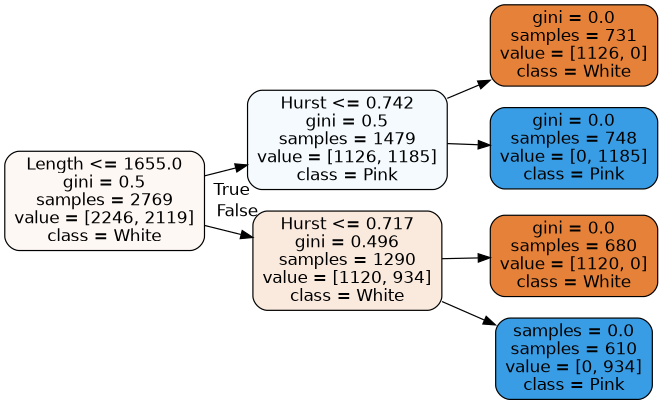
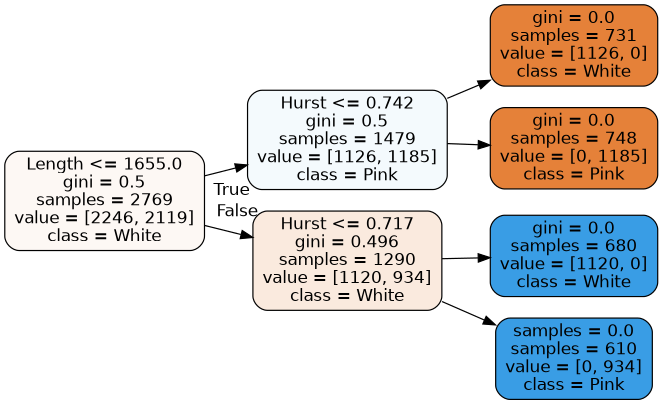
(574, 148) -> (574, 148)
(574, 256) -> (574, 256)
